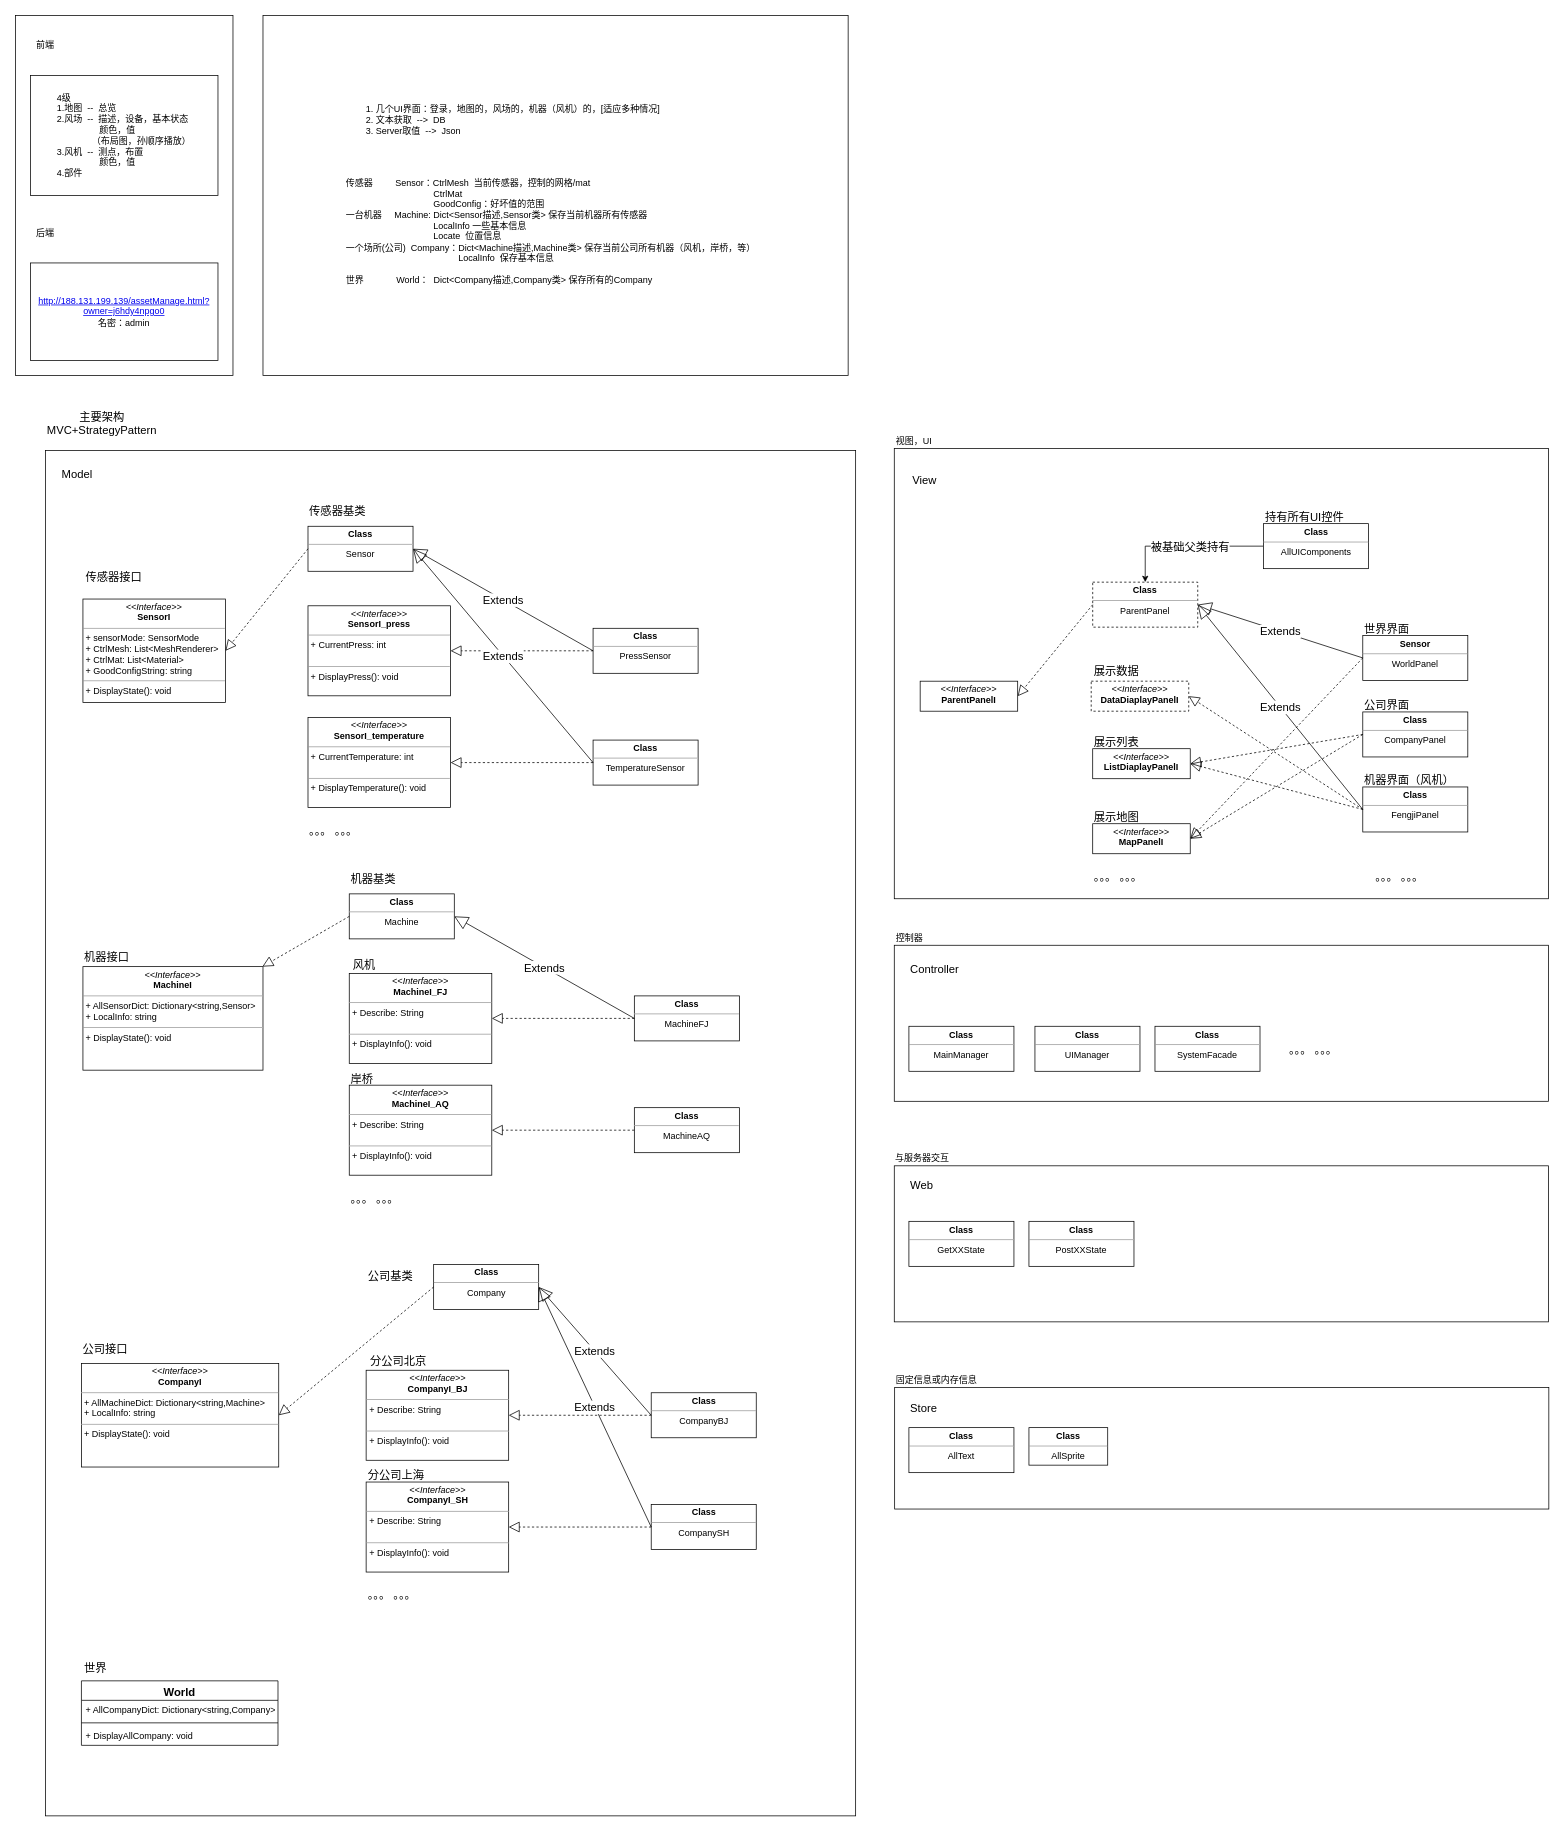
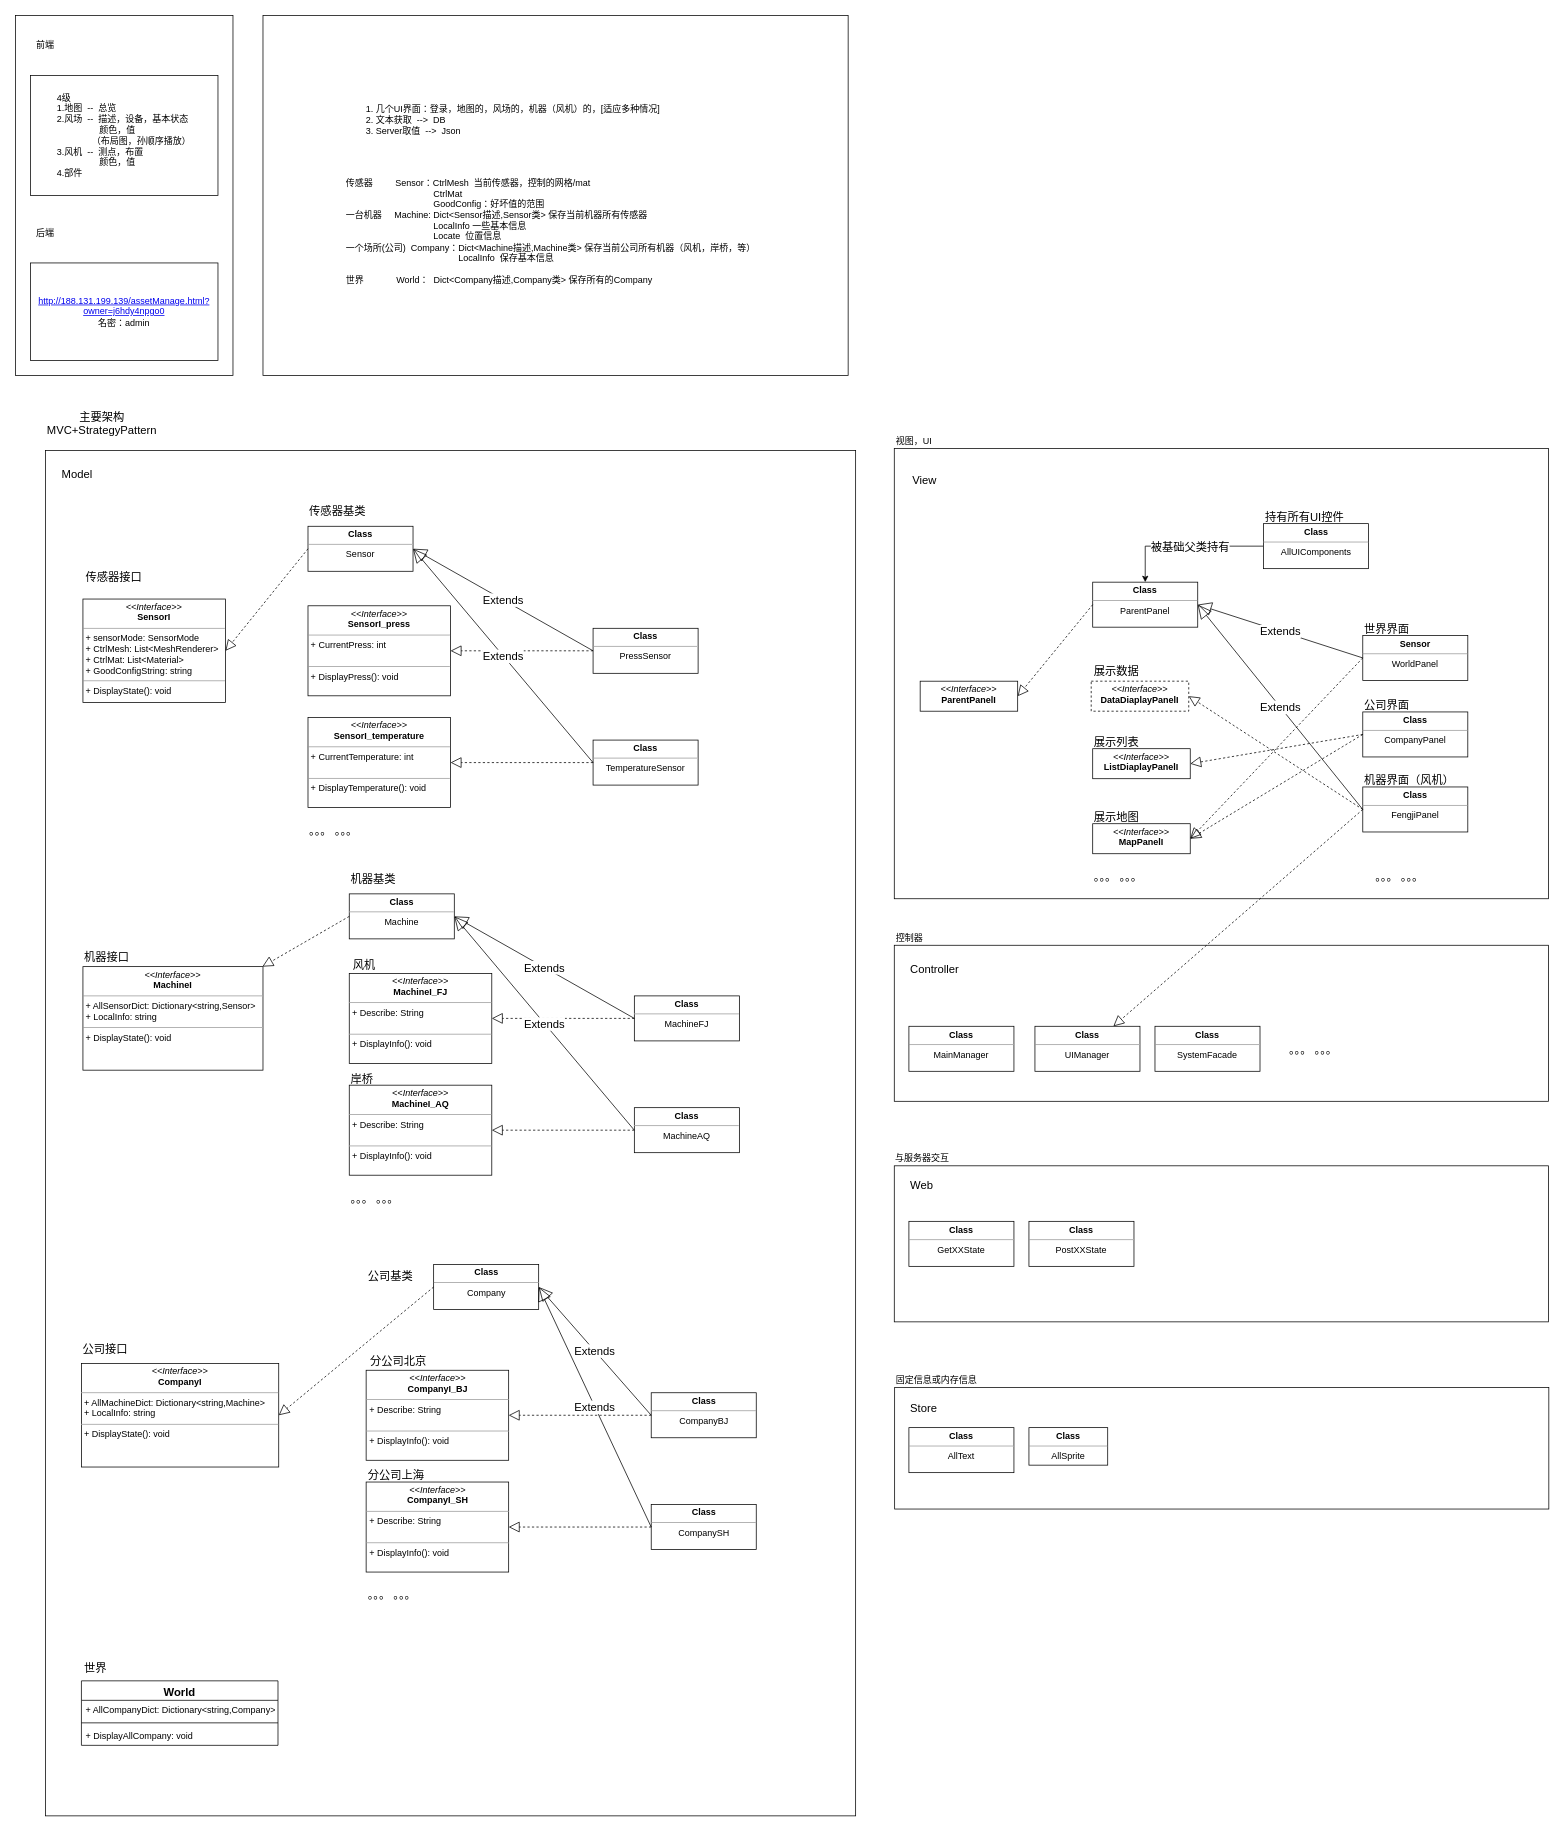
(1145, 605) -> (1145, 605)
(1279, 787) -> (1241, 914)
none -> (548, 1027)
